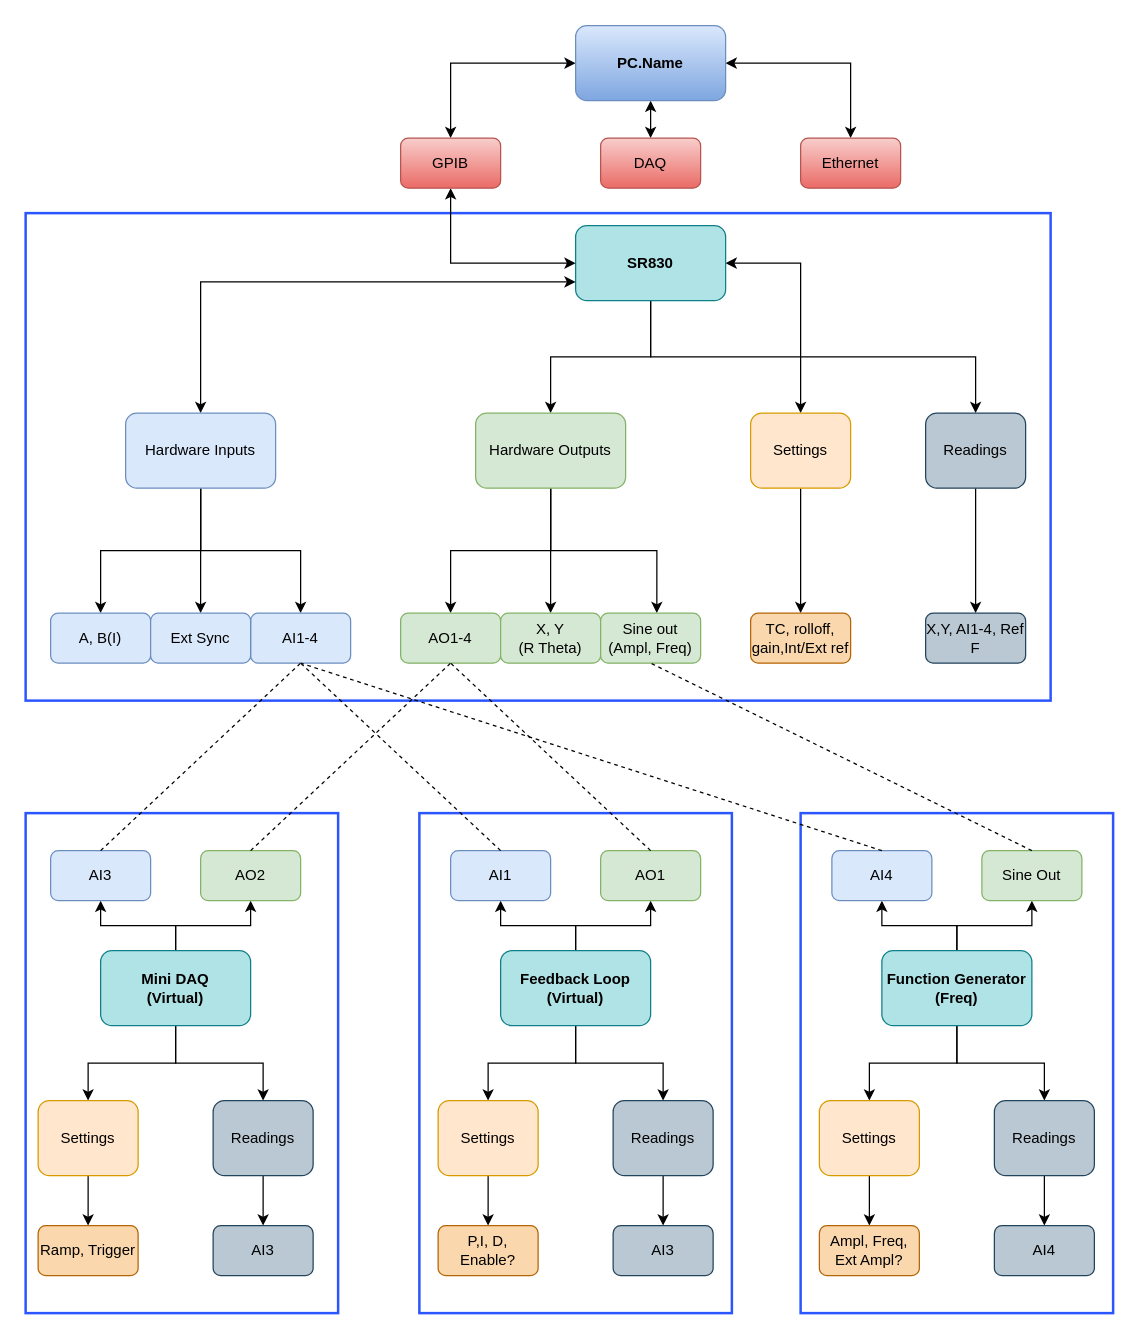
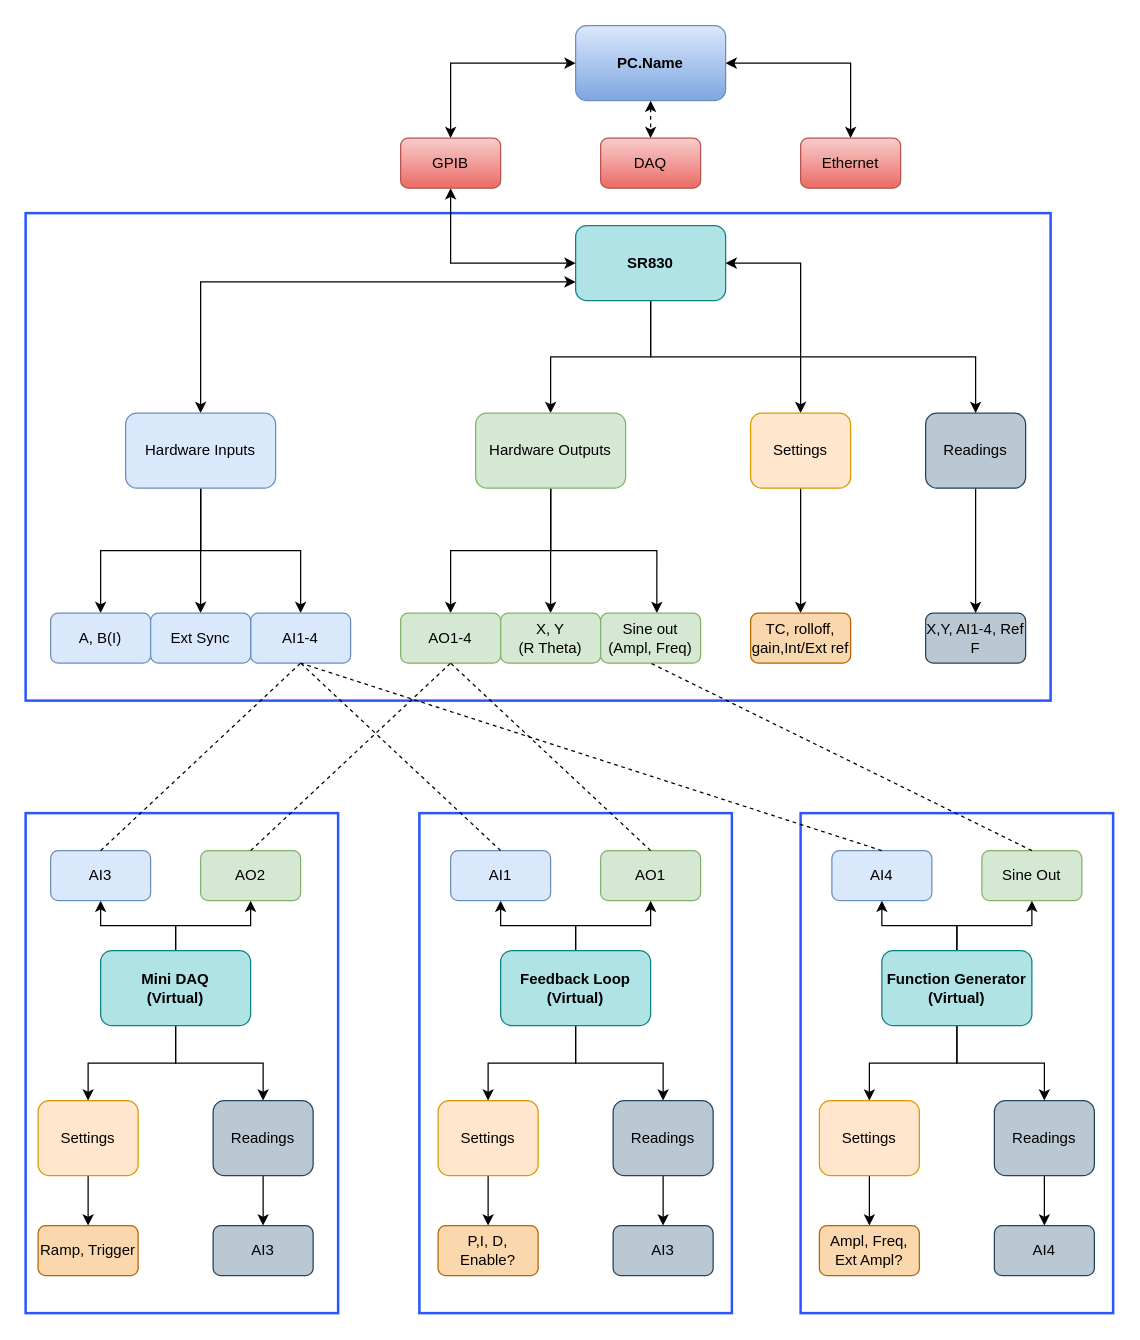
(651, 120) -> (651, 120)
(957, 988) -> (957, 988)
